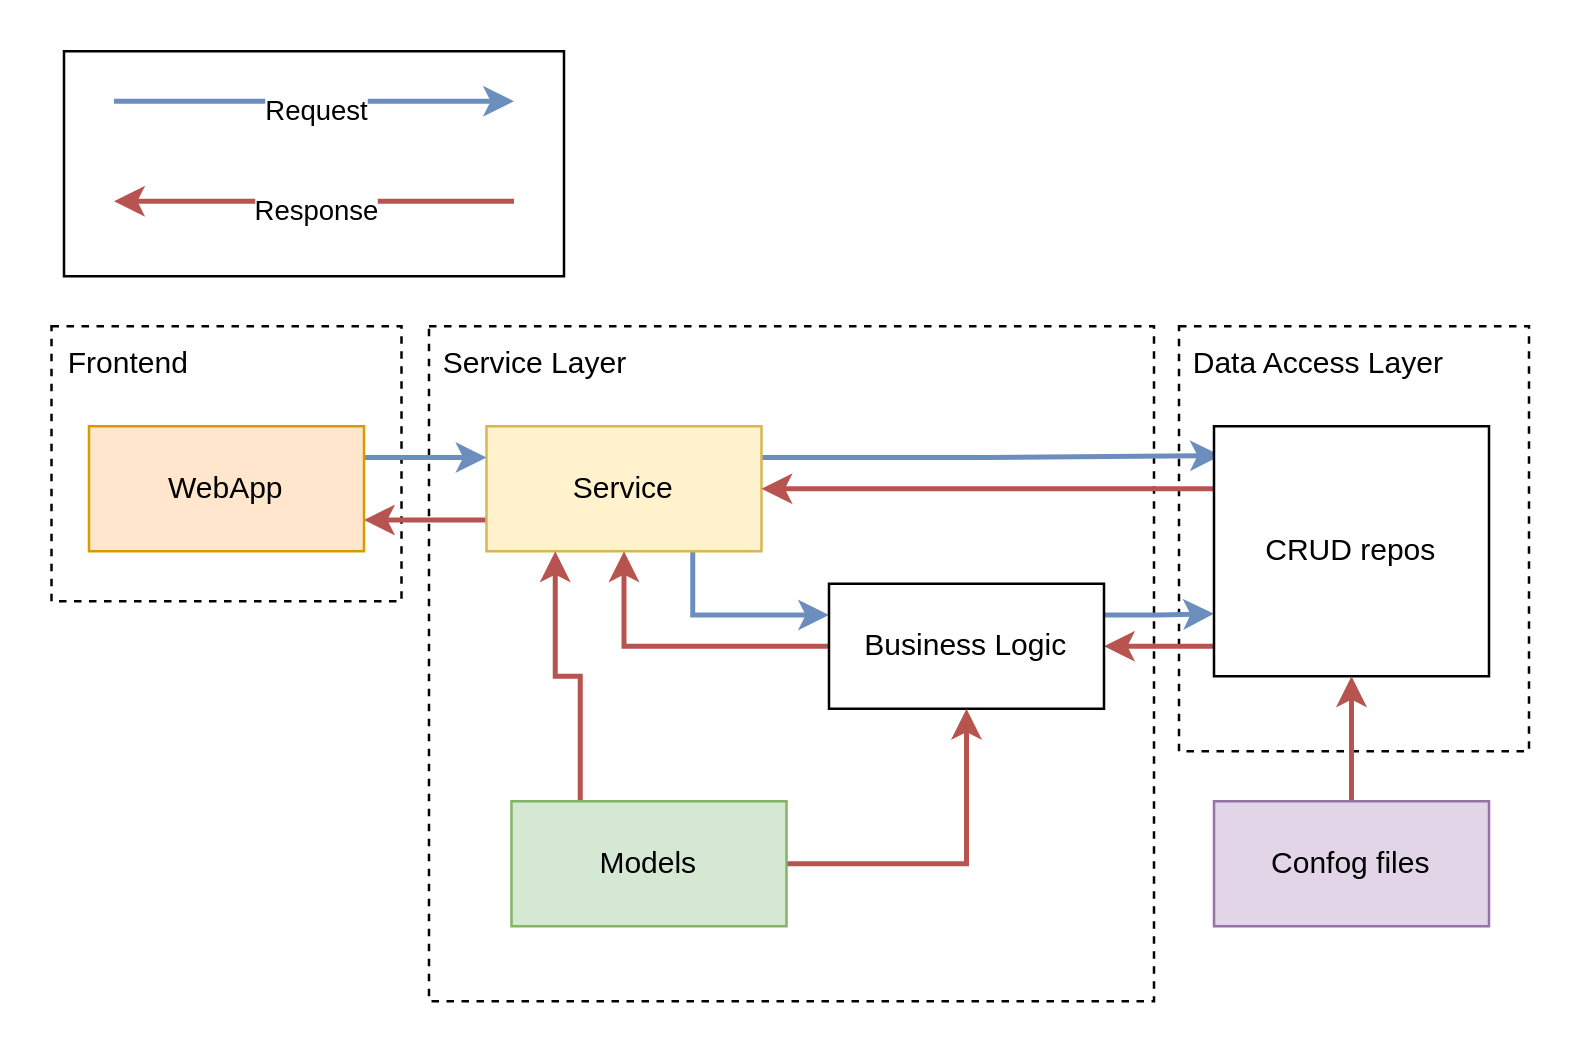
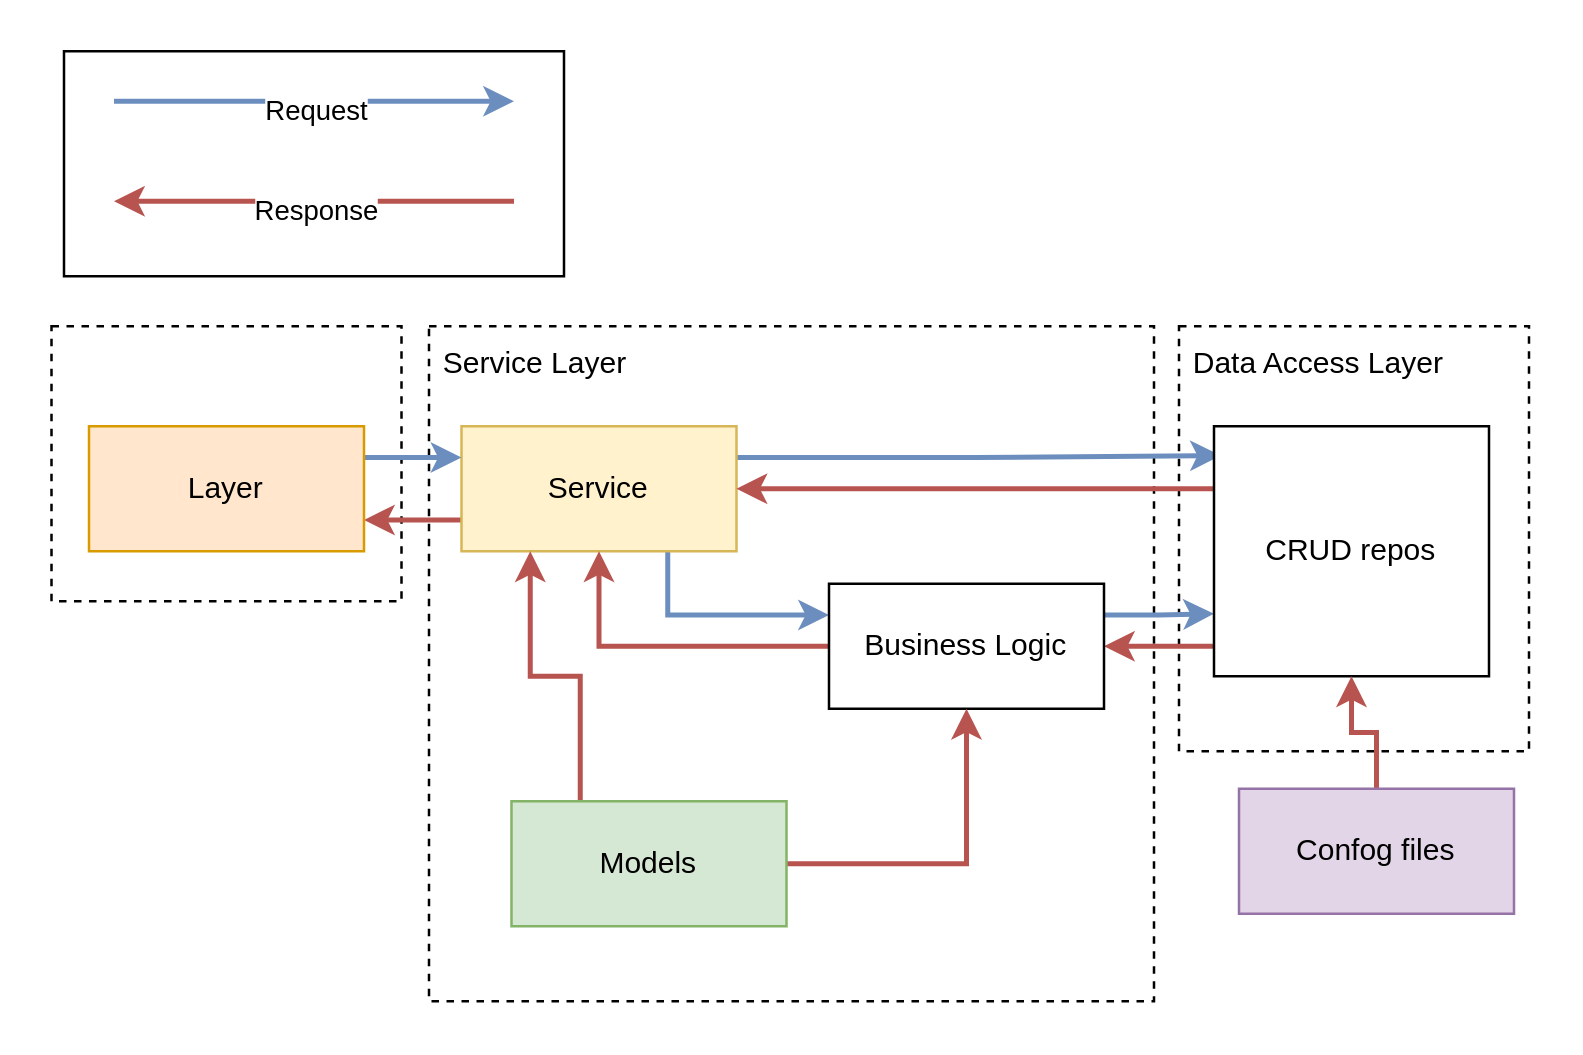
(176, 364) -> none
(226, 489) -> (226, 489)
(624, 489) -> (599, 489)
(1351, 864) -> (1376, 851)
